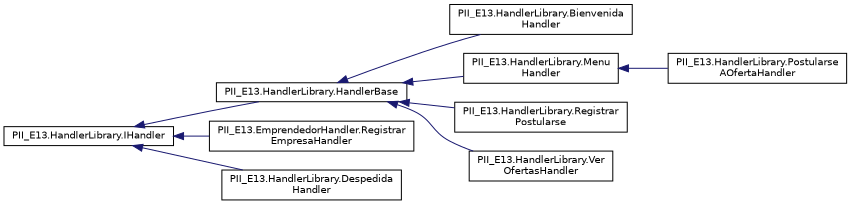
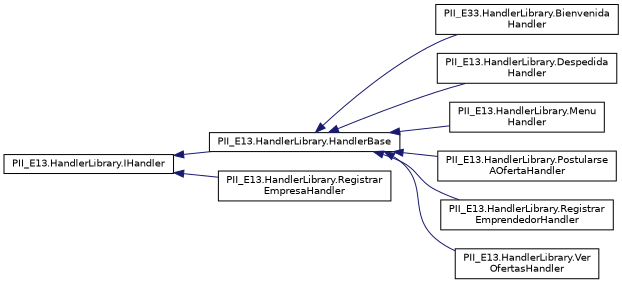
(541, 19) -> (527, 19)
(648, 68) -> (420, 155)
(541, 117) -> (527, 215)
(312, 136) -> (305, 186)
(193, 159) -> (401, 104)
